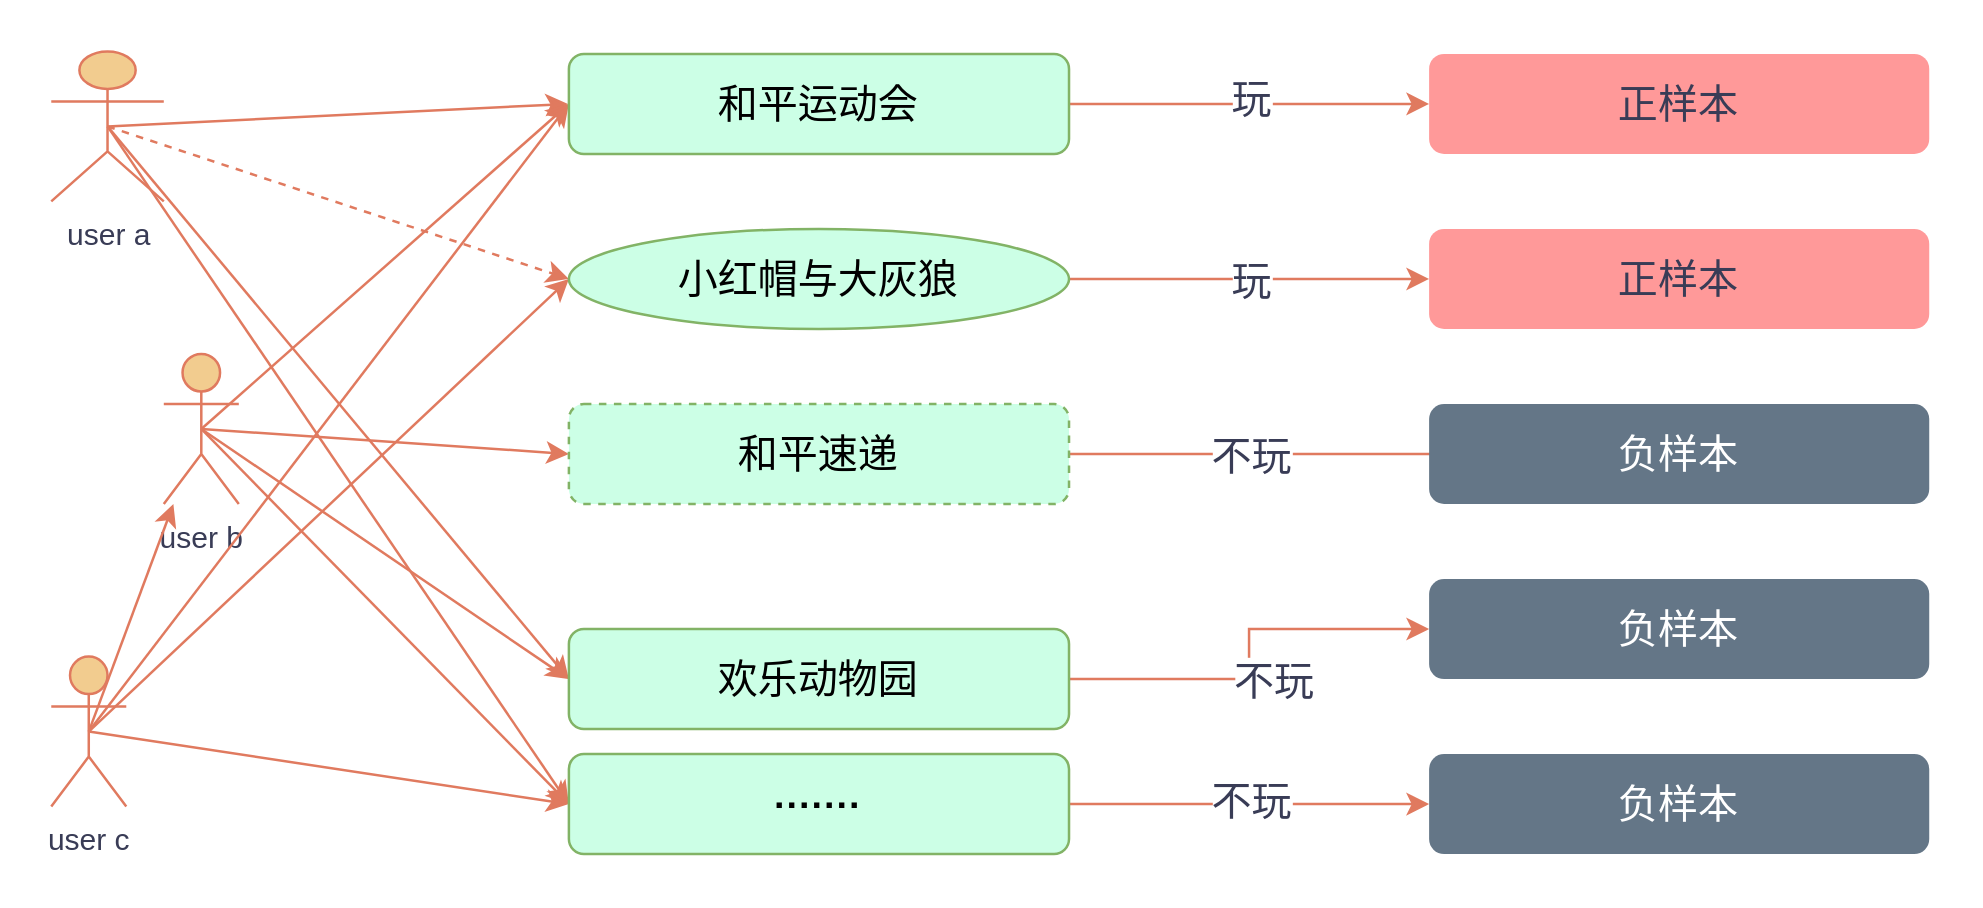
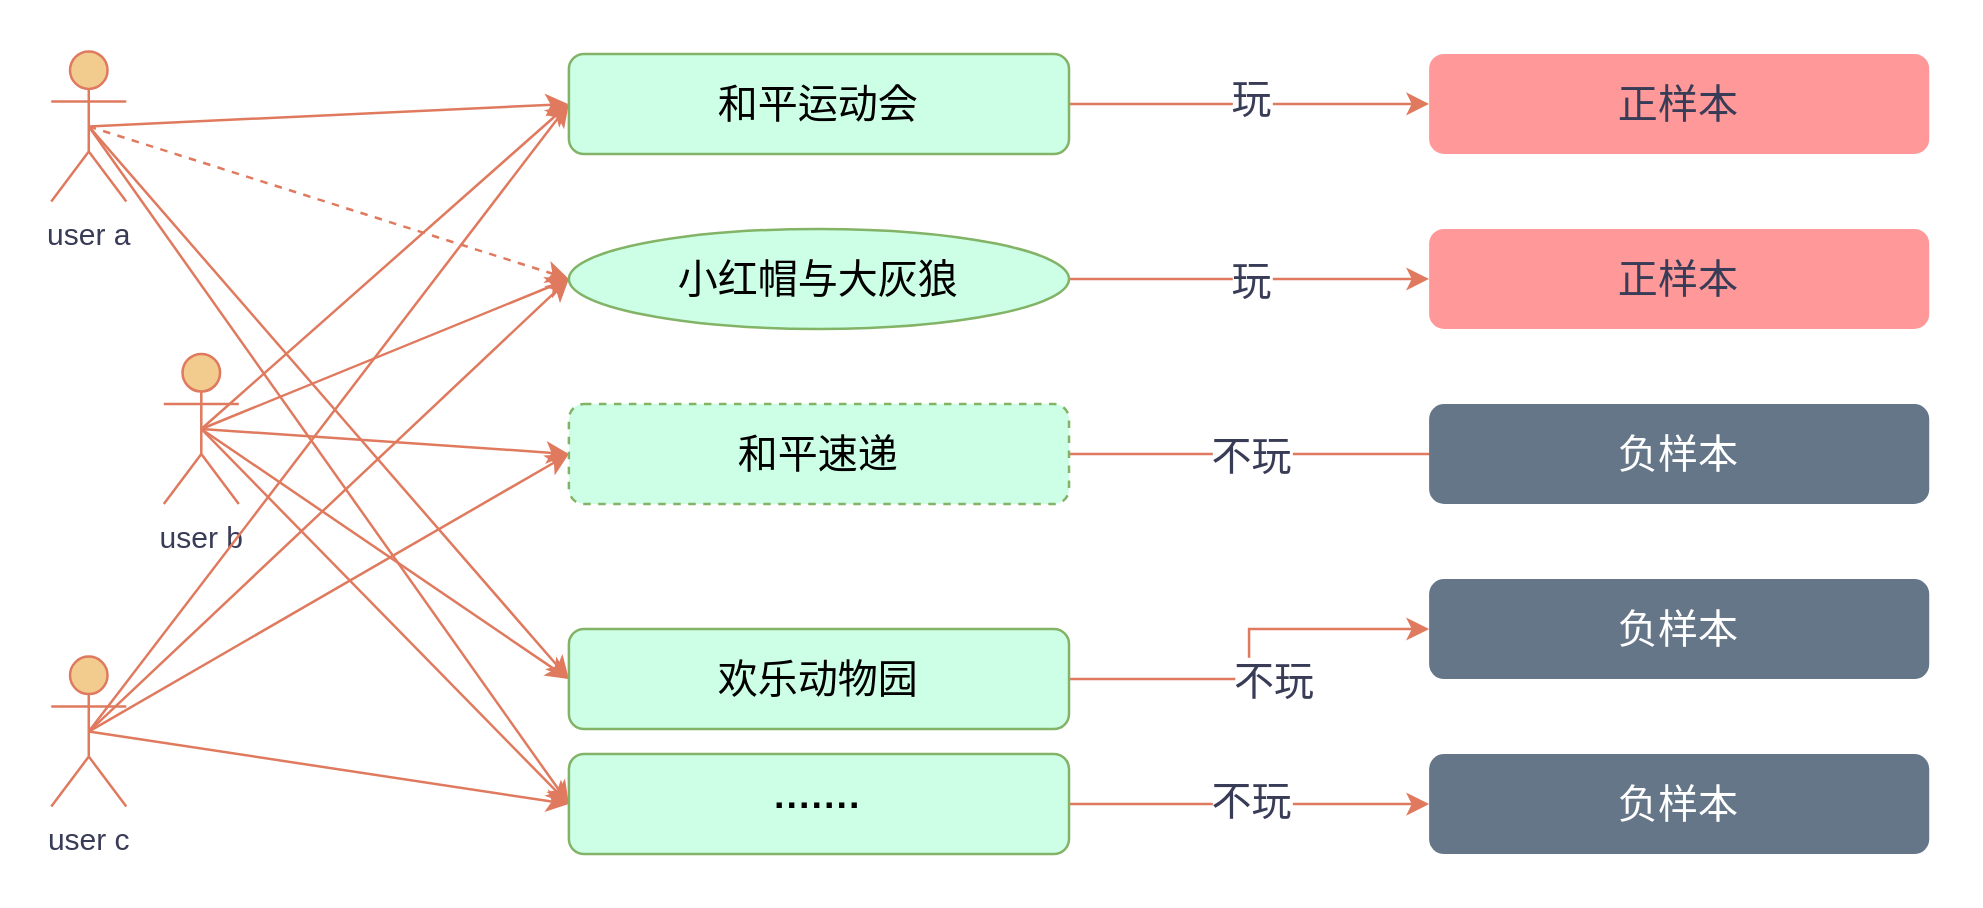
(108, 126) -> (89, 126)
none -> (467, 320)
(134, 611) -> (238, 645)
